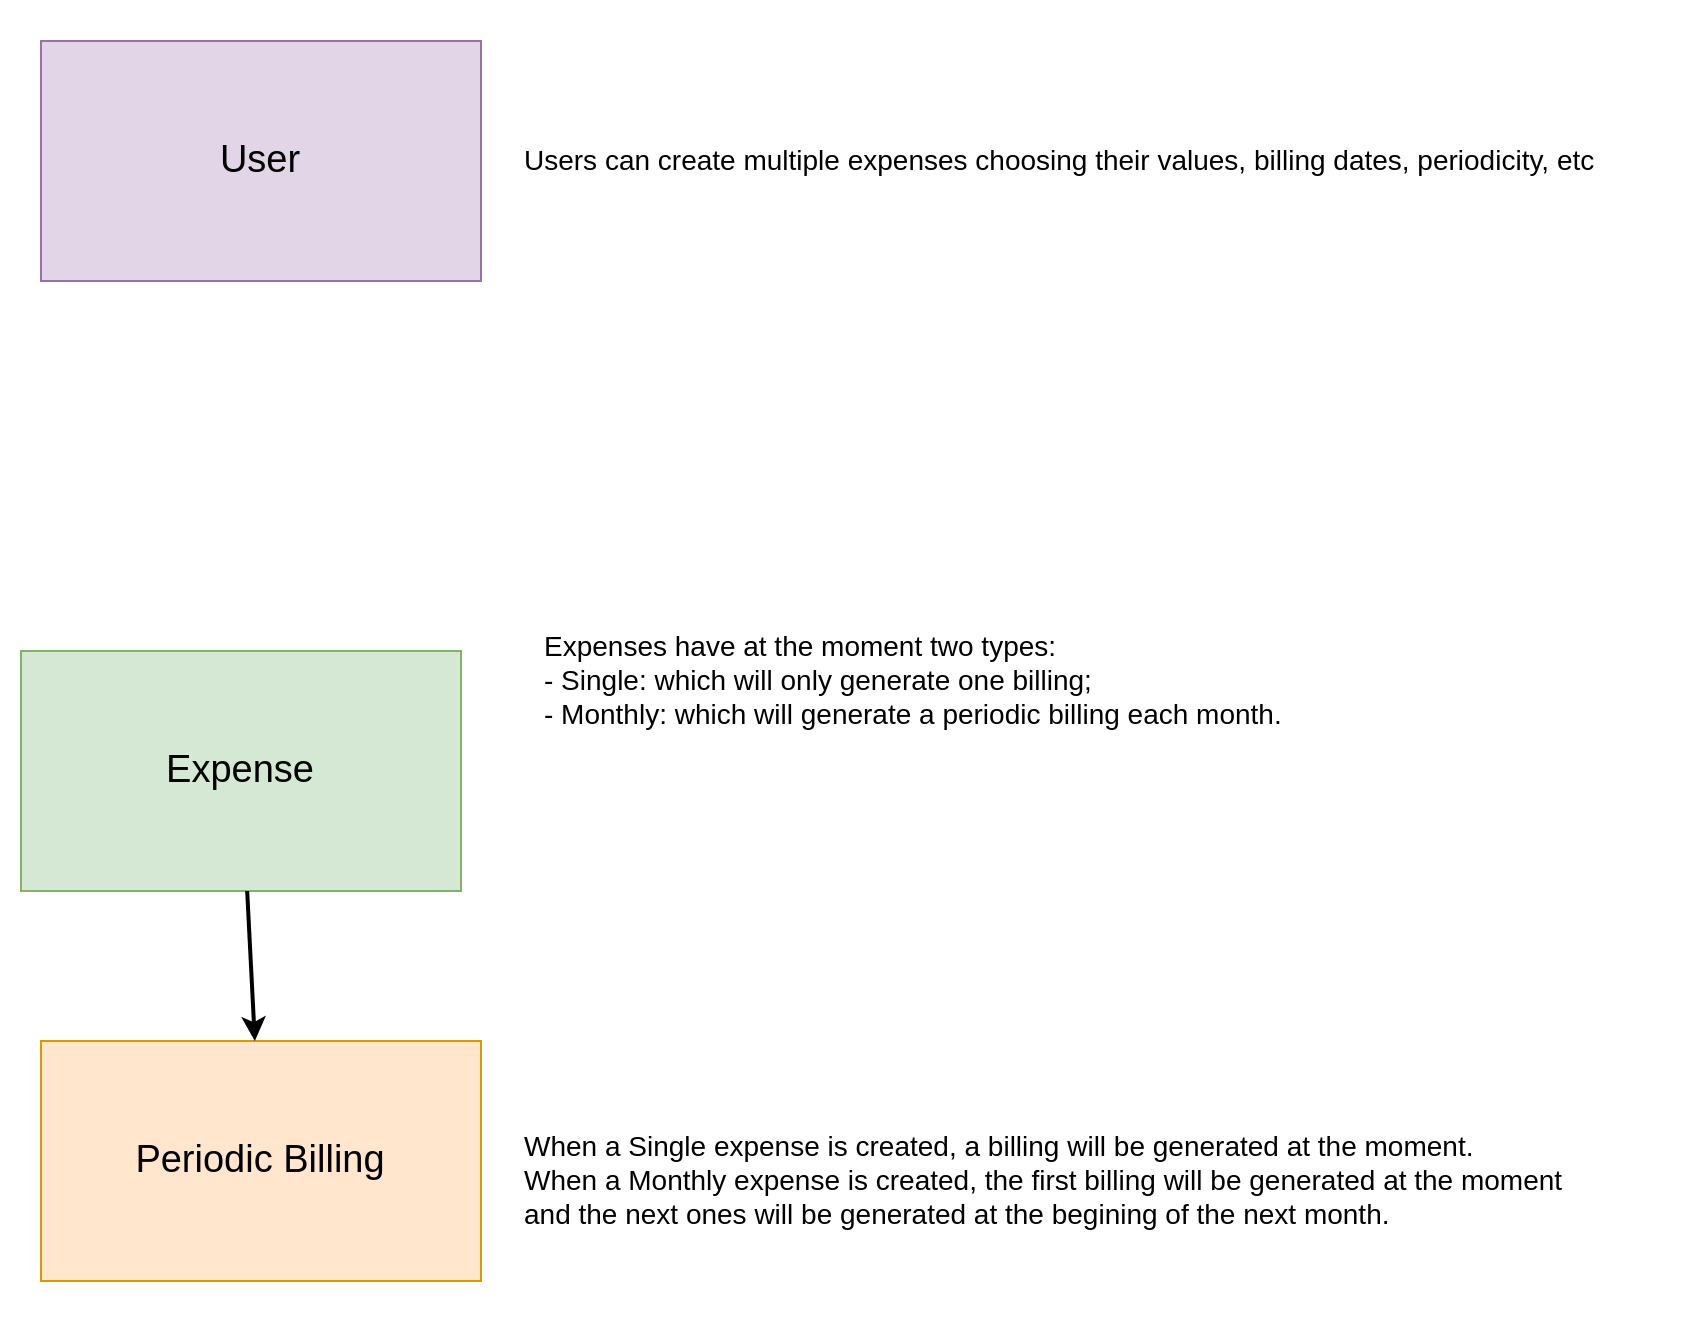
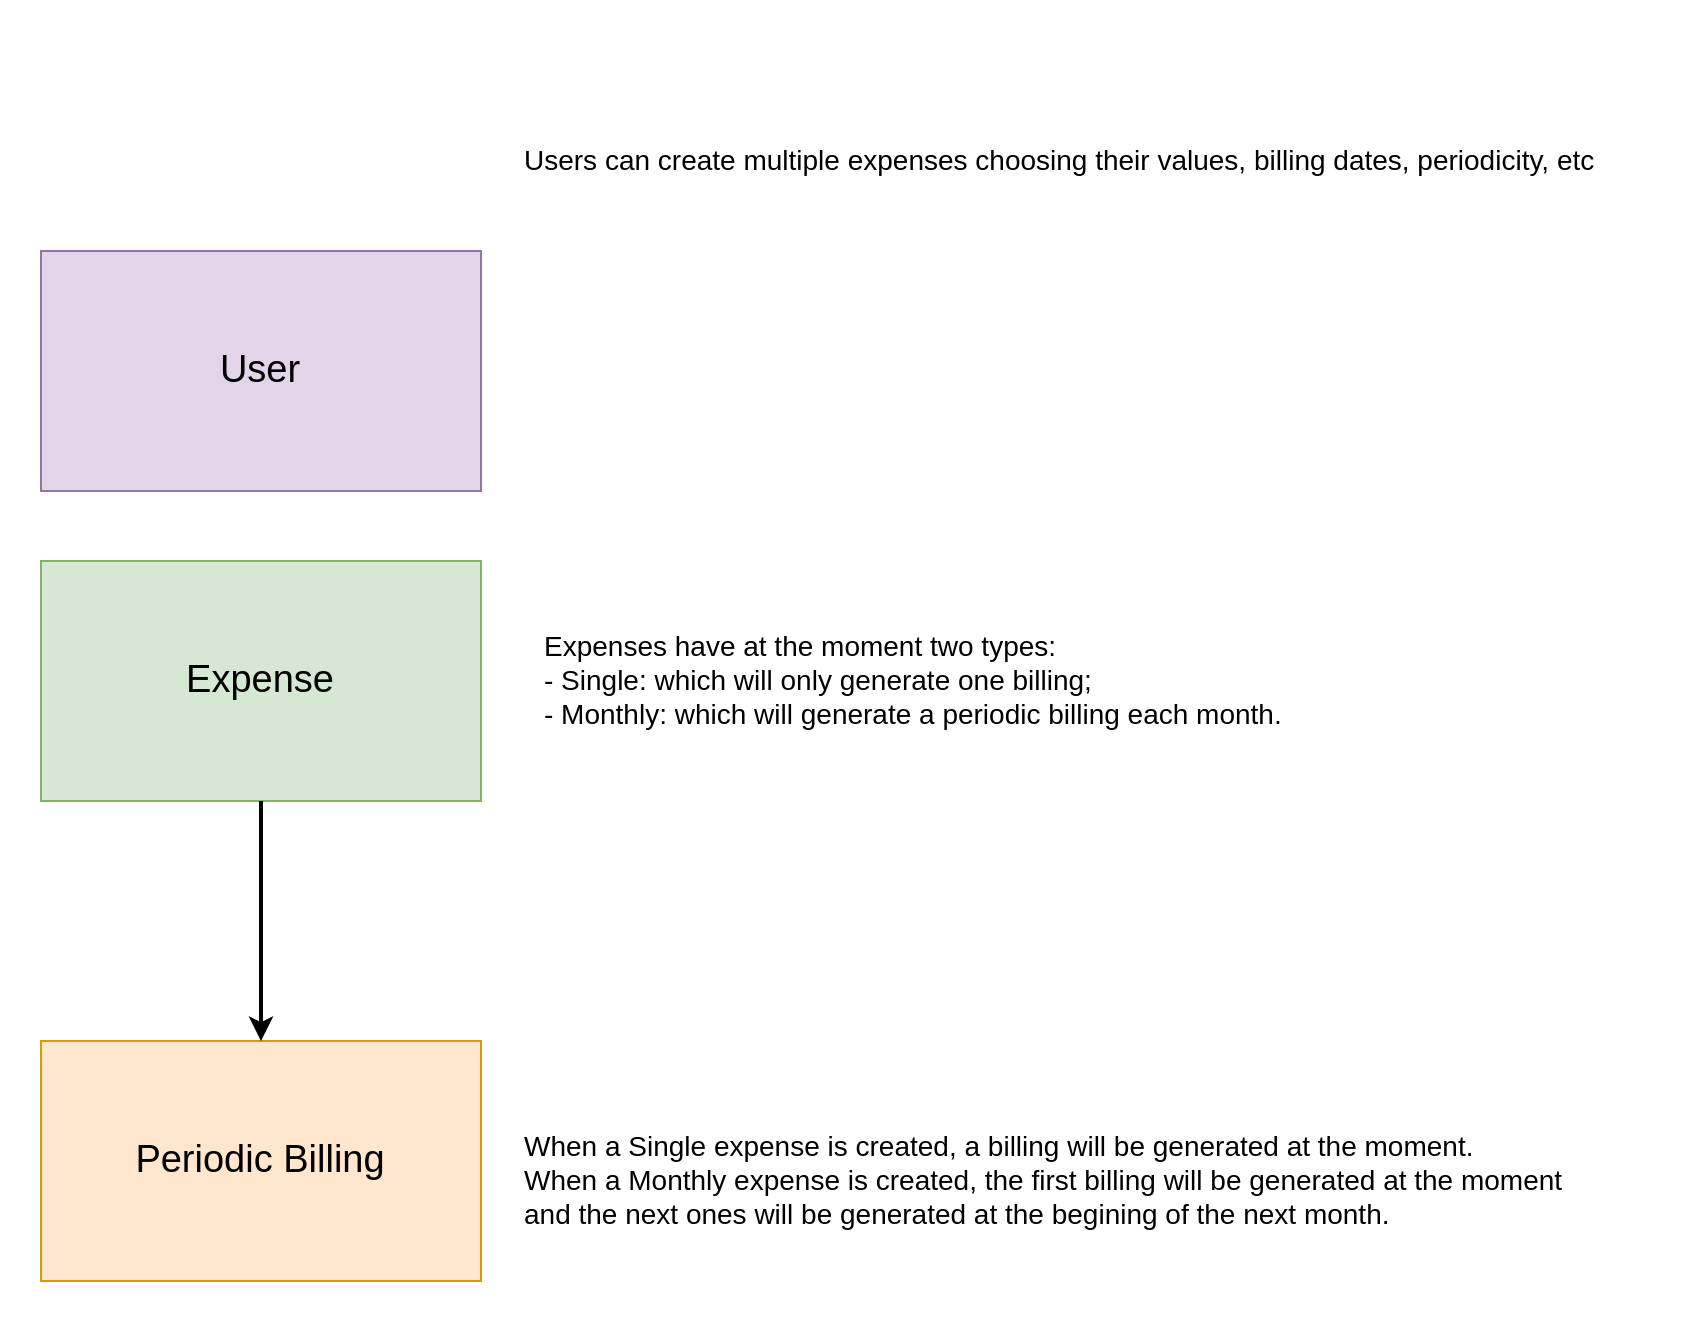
(261, 161) -> (261, 371)
(241, 771) -> (261, 681)
